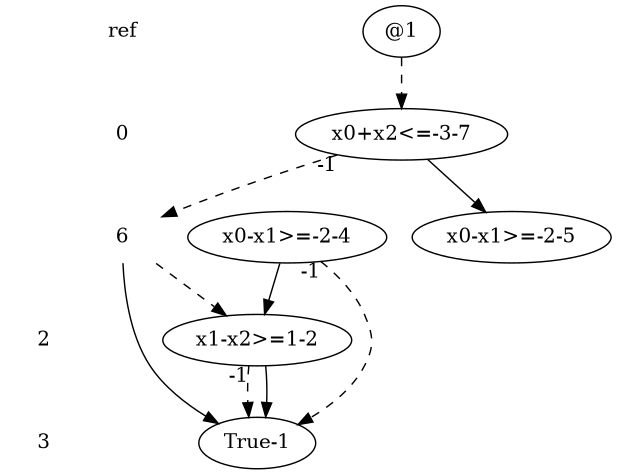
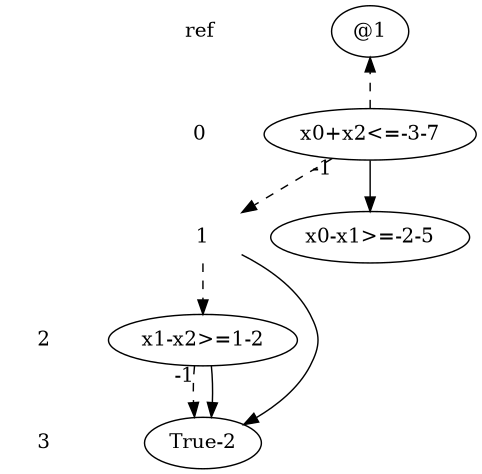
(402, 76) -> (370, 90)
(123, 237) -> (203, 237)
(287, 237) -> none
(257, 443) -> (203, 443)
